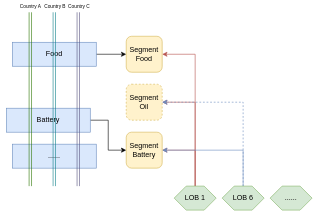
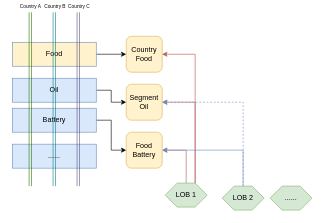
(54, 54) -> (54, 54)
(144, 54) -> (144, 54)
none -> (54, 90)
none -> (113, 102)
(144, 102) -> (144, 102)
(48, 120) -> (54, 120)
(144, 150) -> (144, 150)
(195, 198) -> (186, 195)
(243, 198) -> (243, 198)
